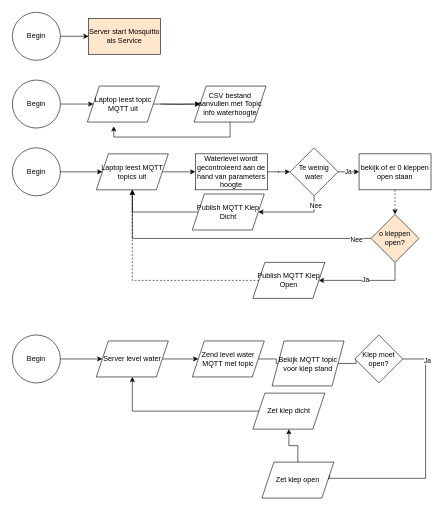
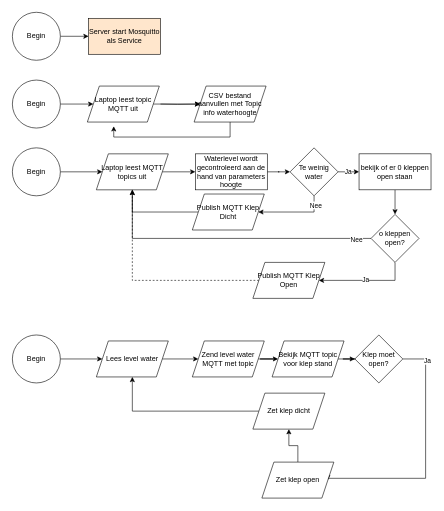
(395, 199) -> (395, 199)
(395, 239) -> (395, 239)
(132, 359) -> (132, 359)
(308, 364) -> (308, 359)
